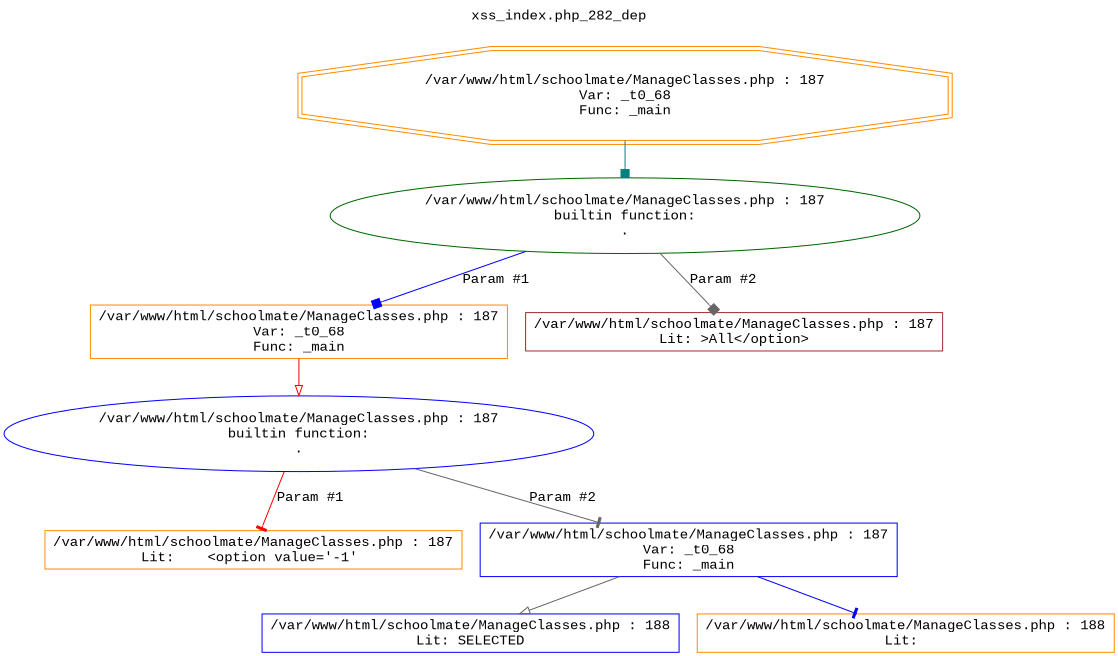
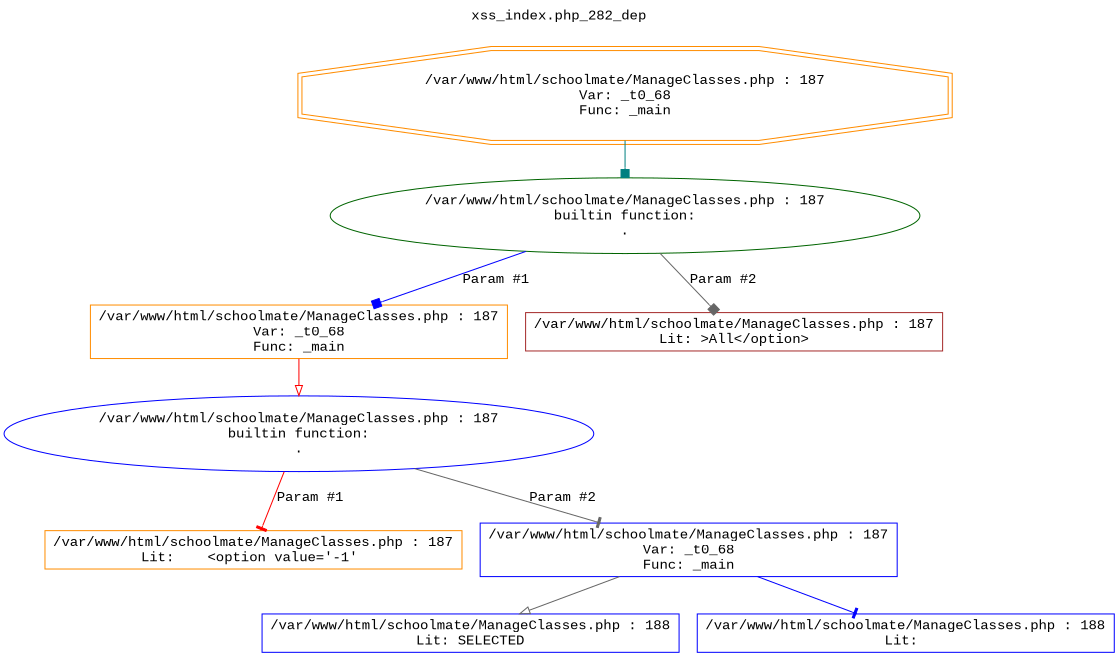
(906, 633) -> (906, 633)
